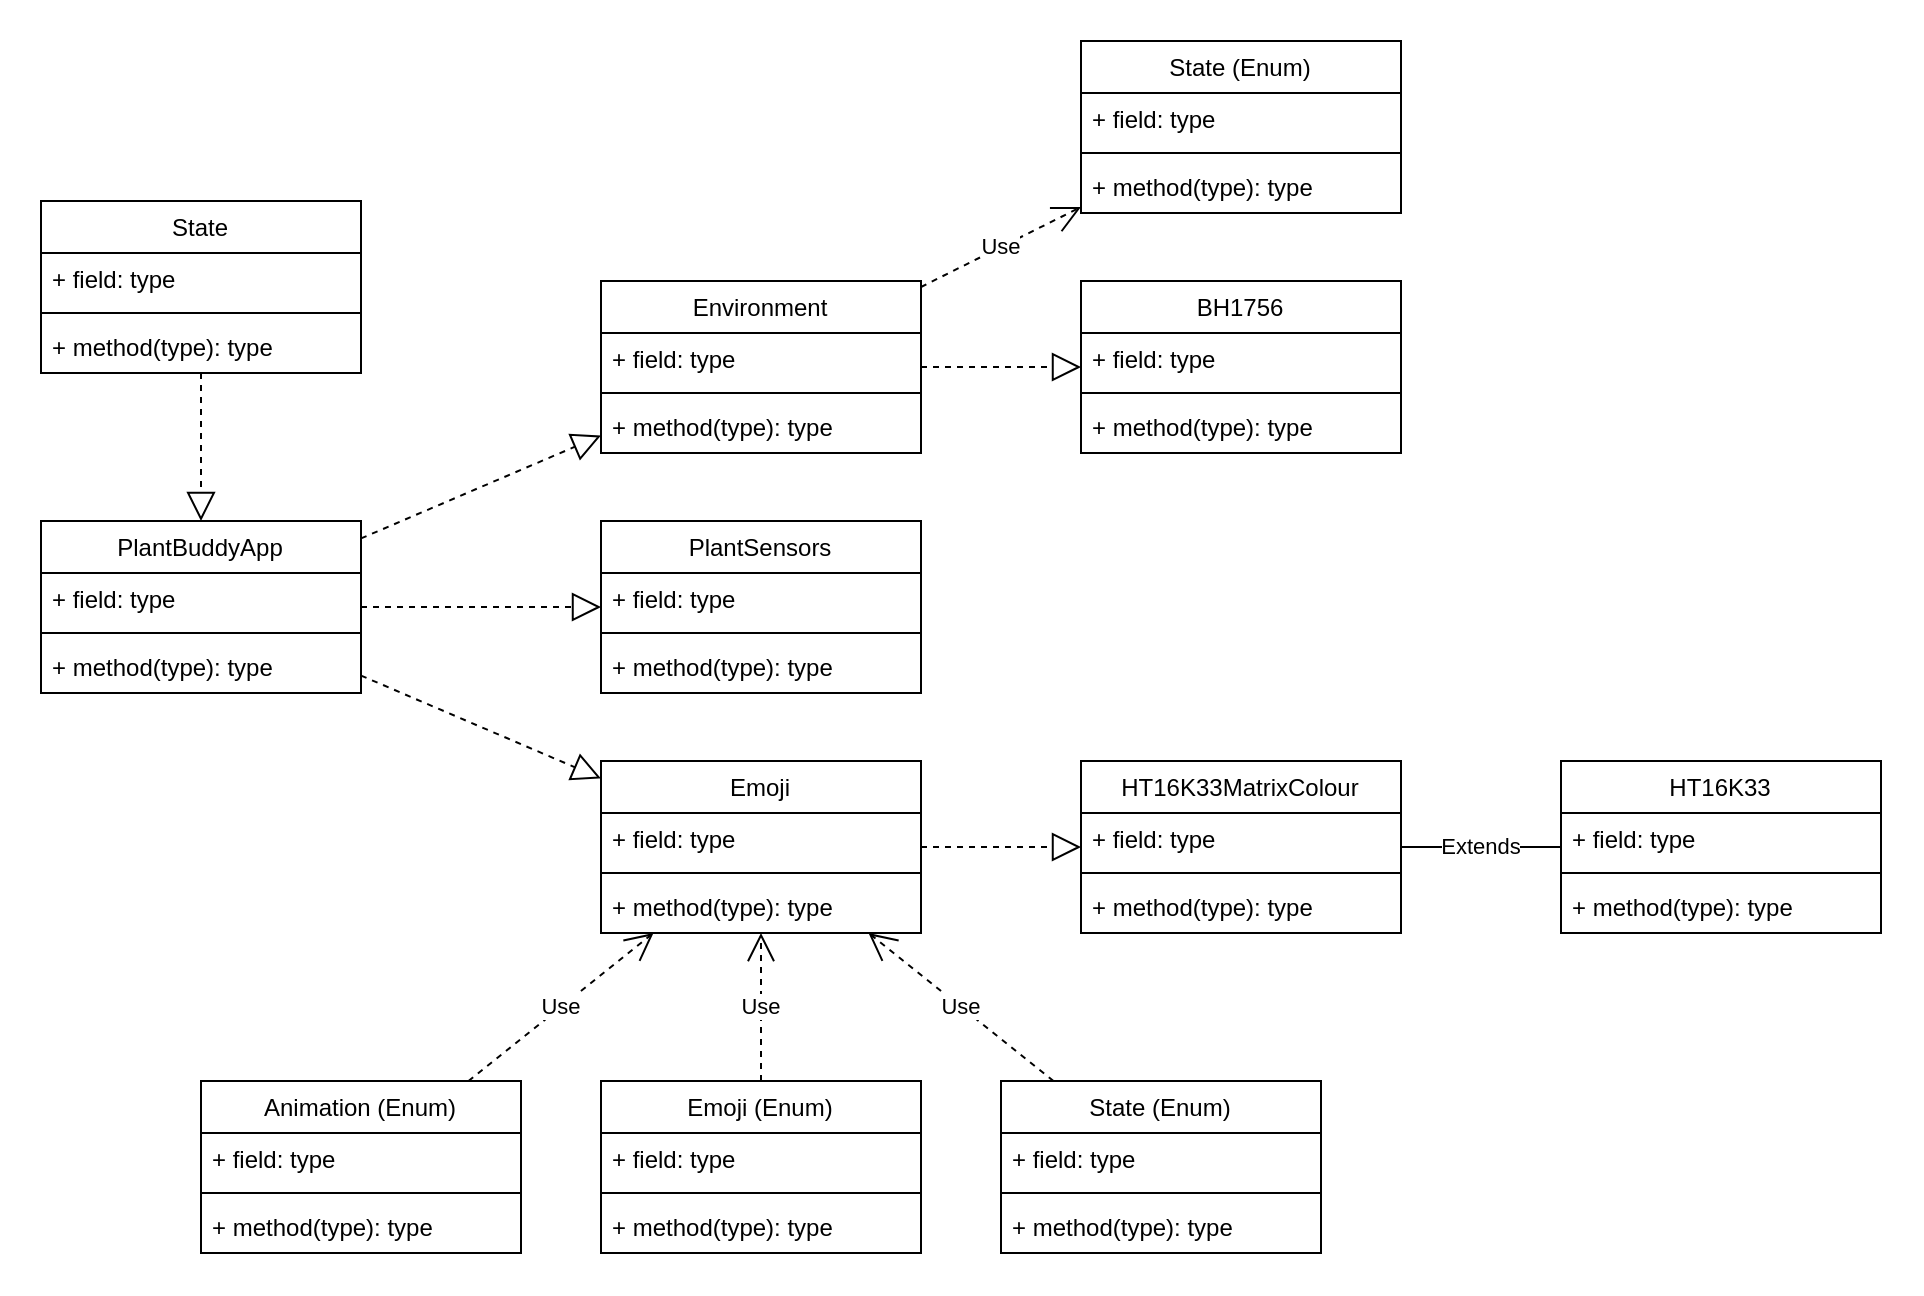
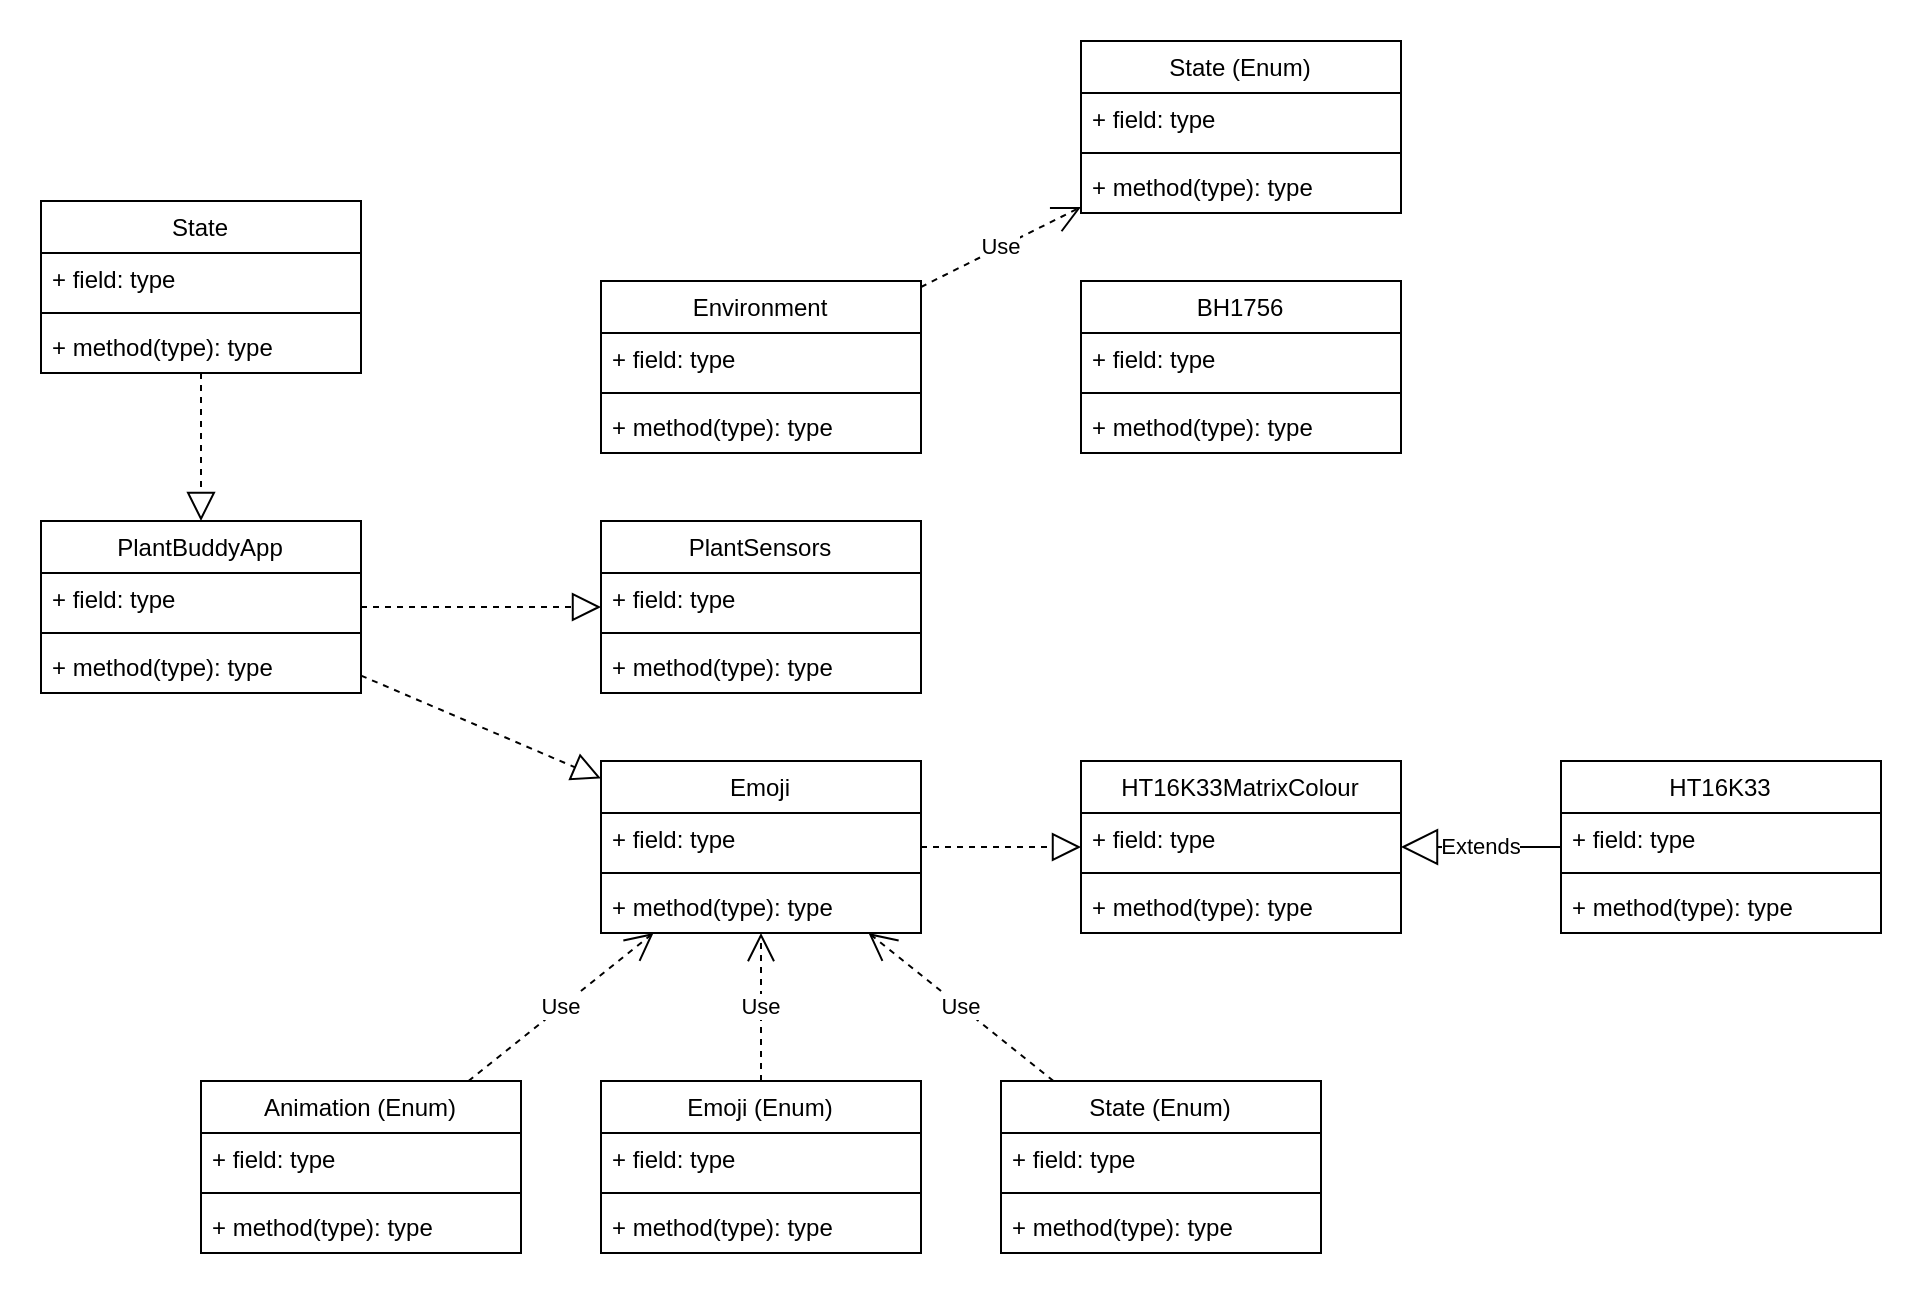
(988, 367) -> none
(467, 493) -> none
(1422, 847) -> (1438, 847)
